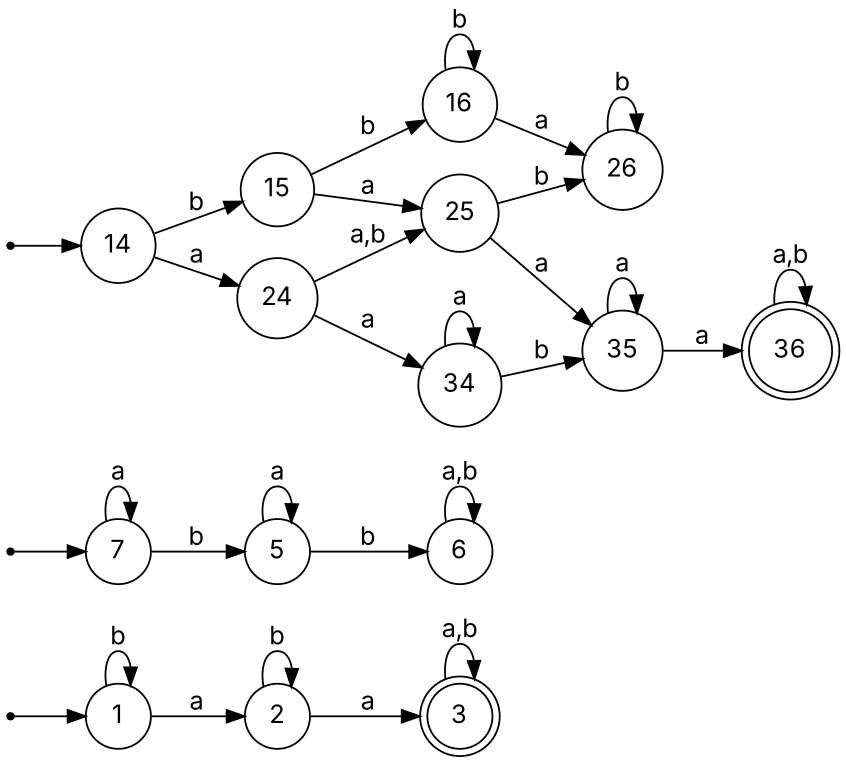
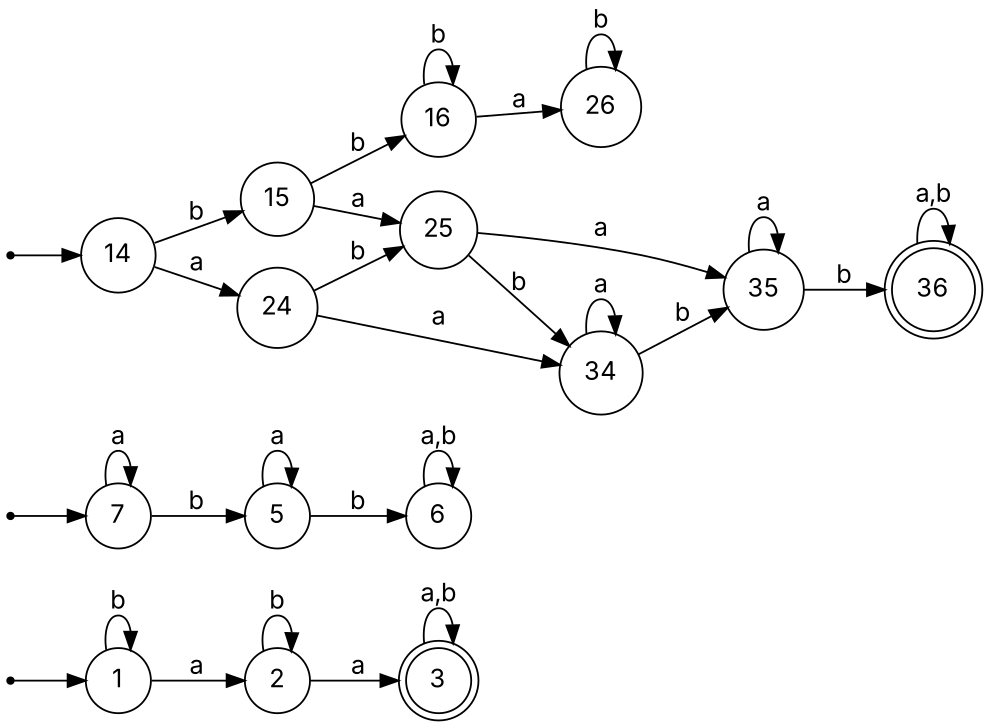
(532, 194) -> (512, 295)
(368, 236) -> (358, 253)
(702, 337) -> (844, 276)
